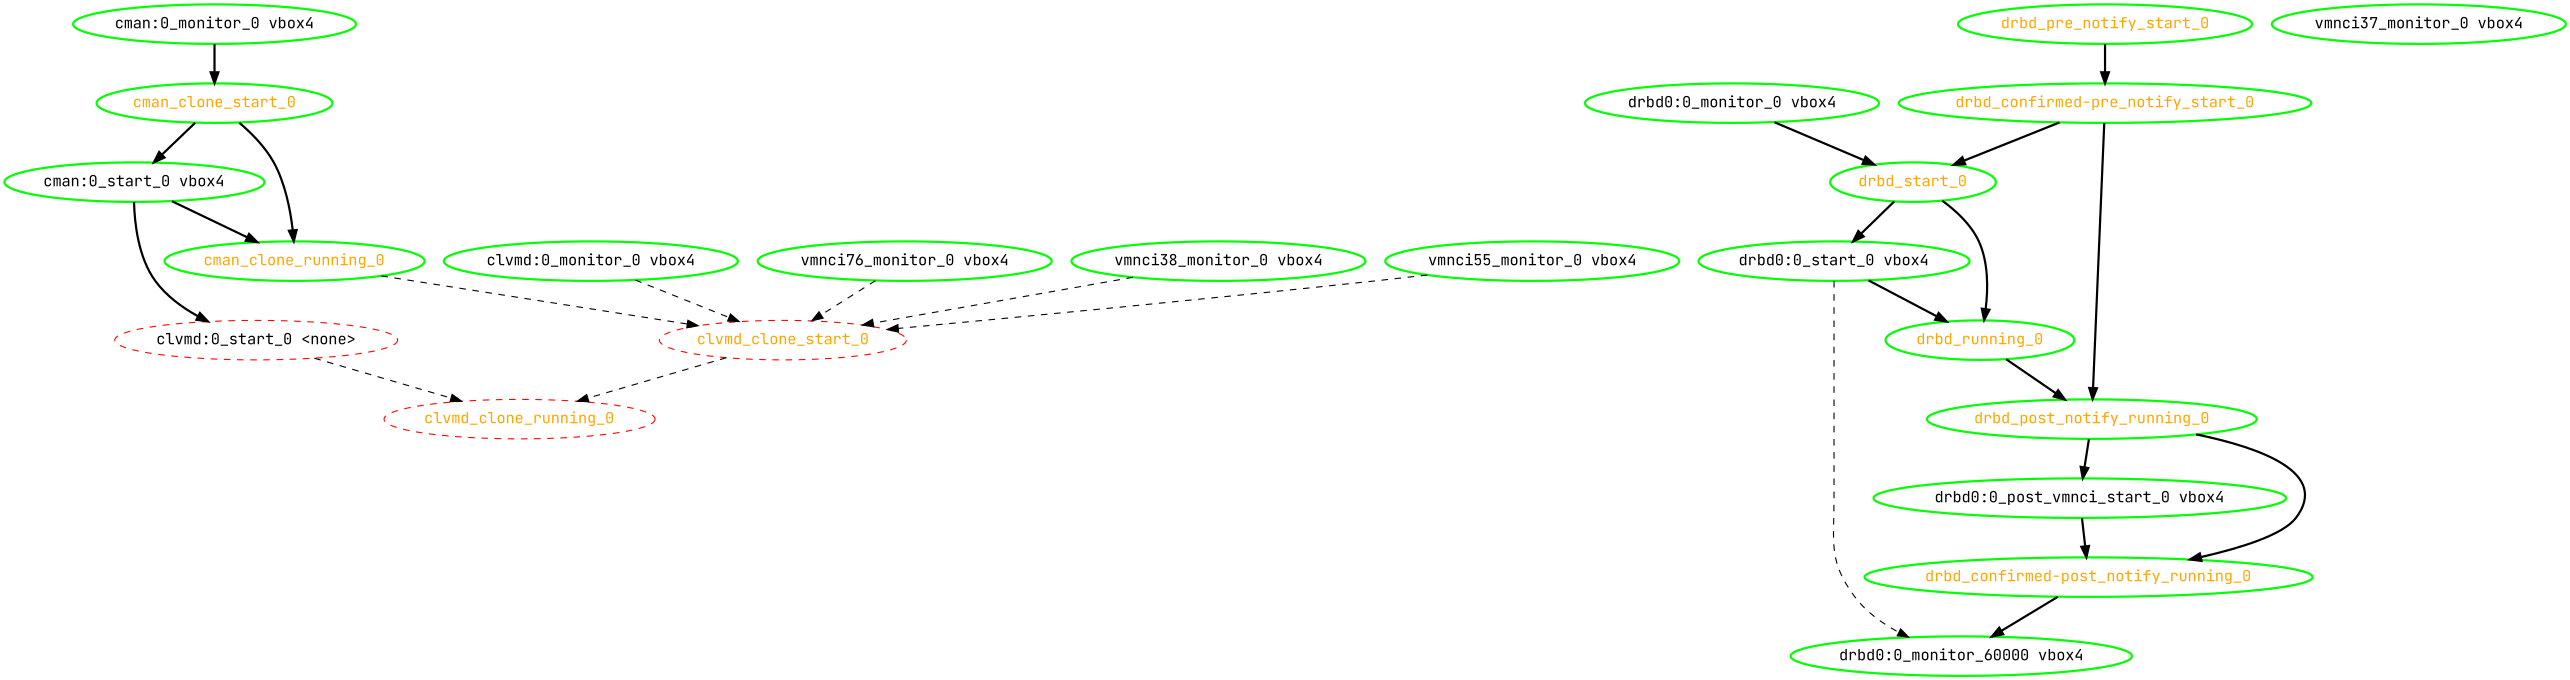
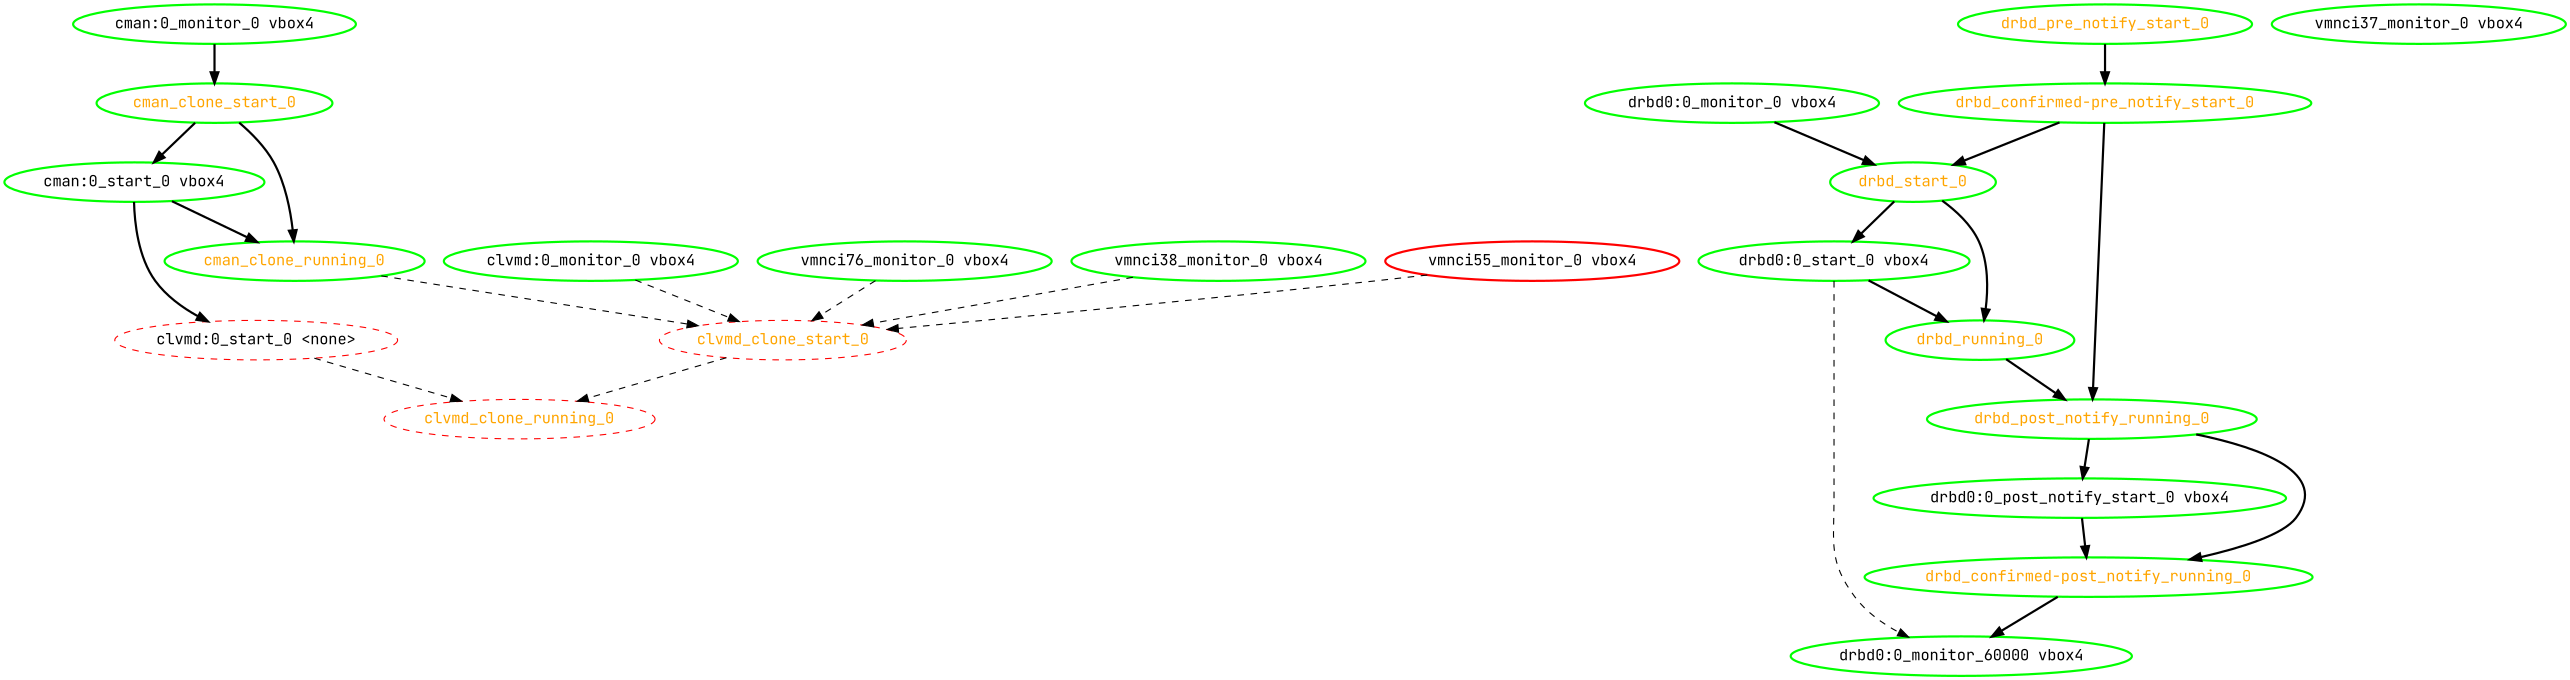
(1532, 261) -> (1532, 261)
(2080, 498) -> (2080, 498)
